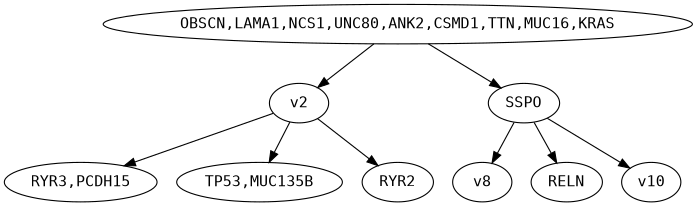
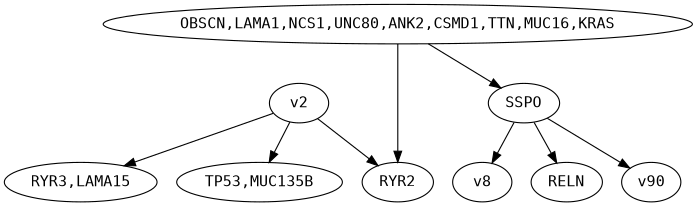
(350, 62) -> (398, 98)
(81, 182) -> (81, 182)
(651, 182) -> (651, 182)
